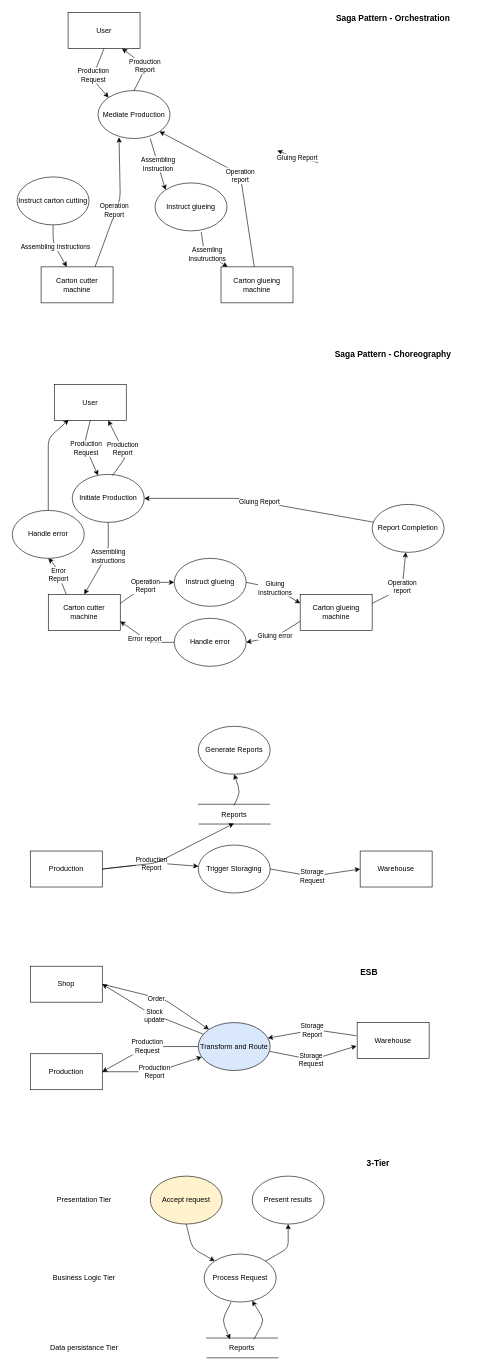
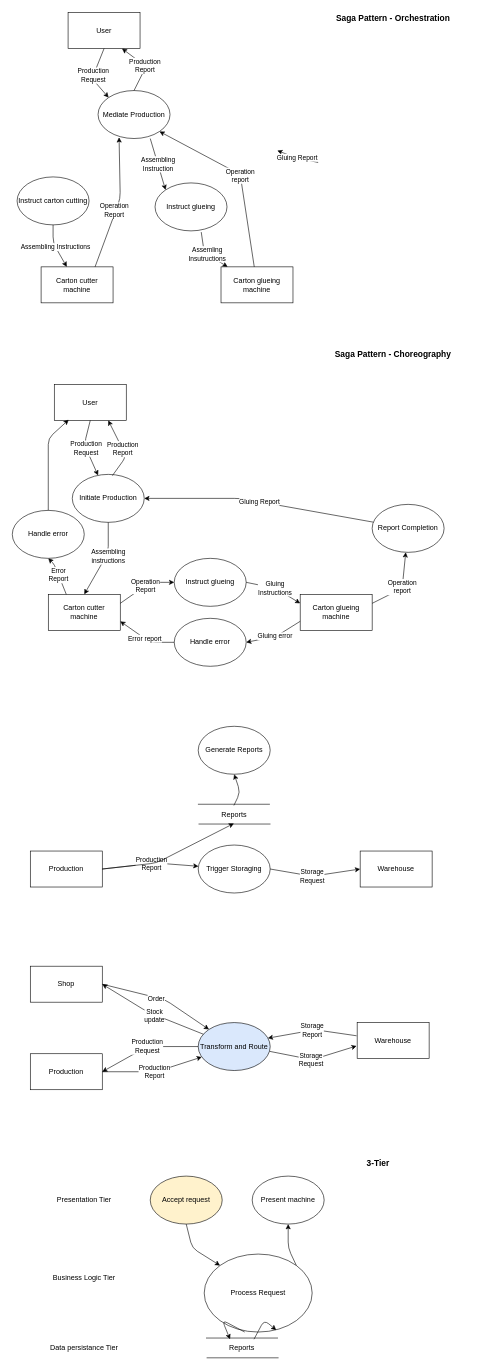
(369, 972) -> none
(288, 1200) -> (288, 1200)
(240, 1278) -> (258, 1293)
